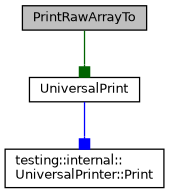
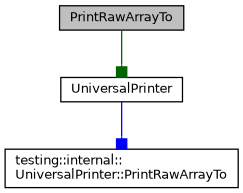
(85, 90) -> (122, 90)
(85, 168) -> (122, 168)
